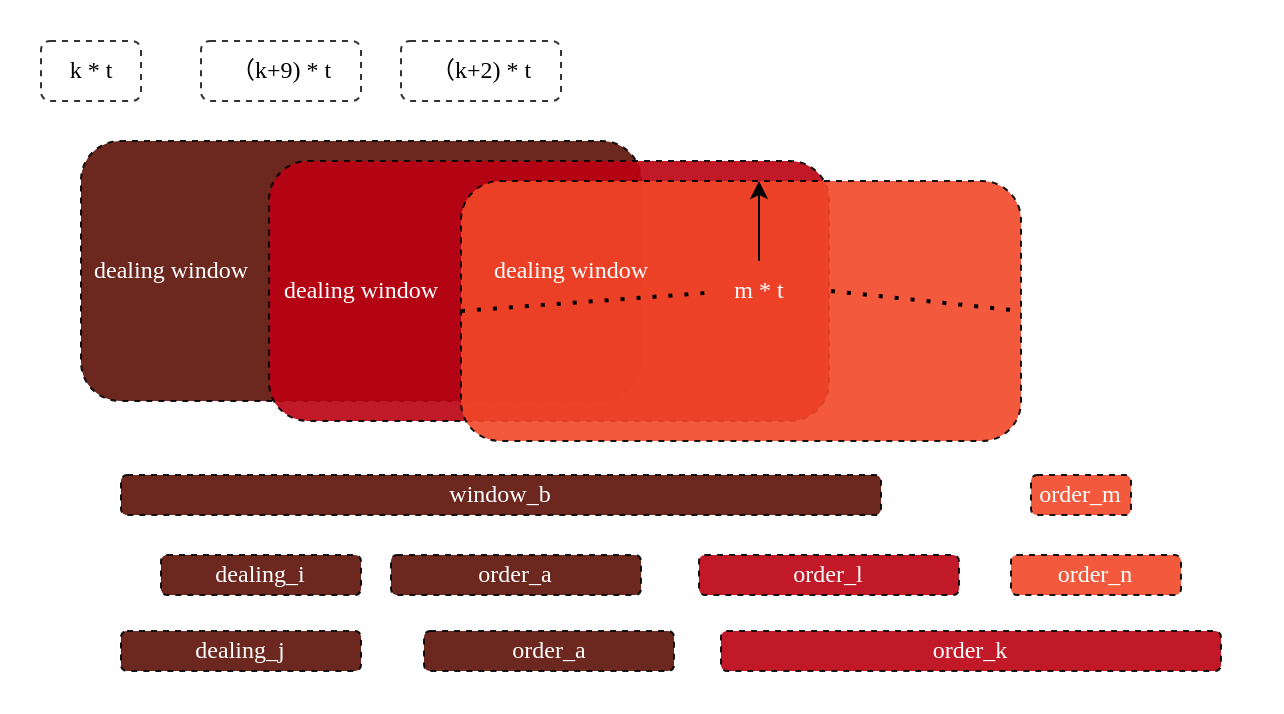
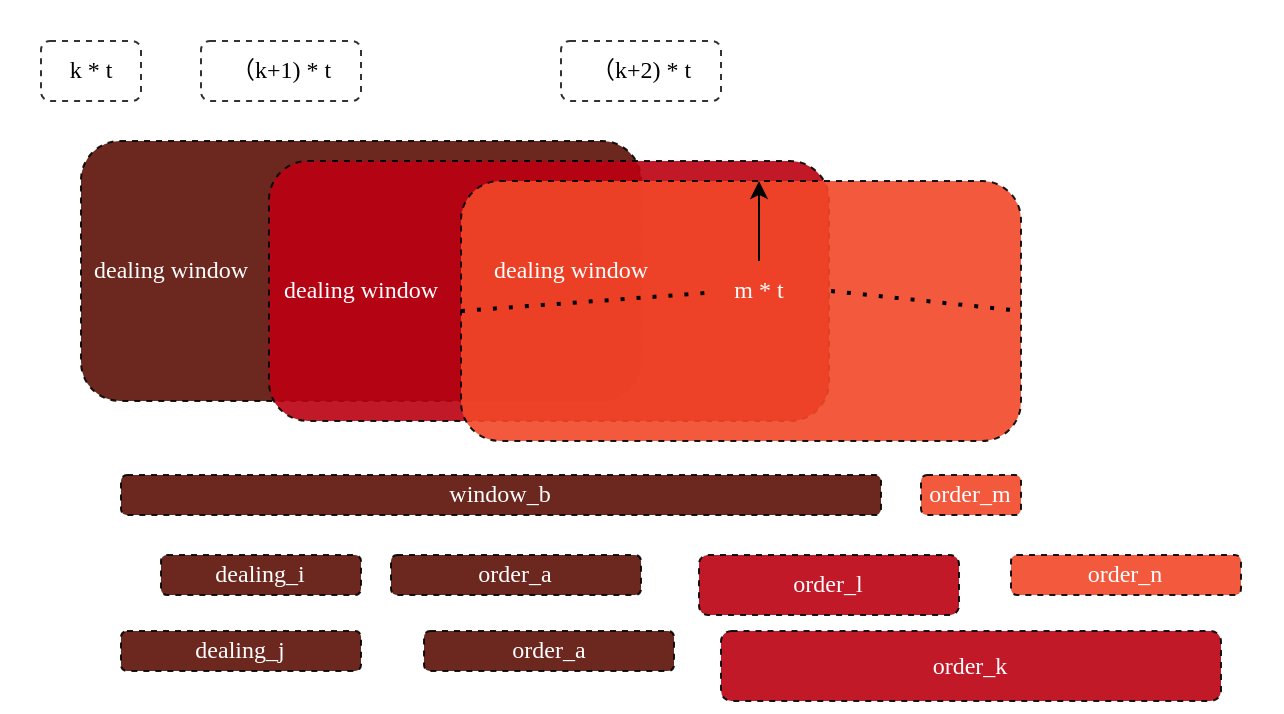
(282, 71) -> (282, 71)
(481, 71) -> (641, 71)
(1081, 495) -> (971, 495)
(829, 575) -> (829, 585)
(1096, 575) -> (1126, 575)
(971, 651) -> (971, 666)
